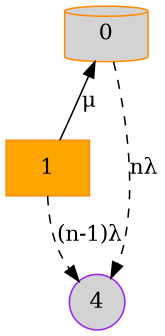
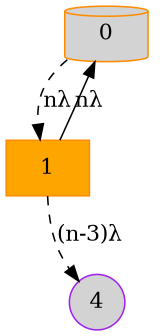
(89, 101) -> (89, 101)
(129, 163) -> (44, 88)
(90, 235) -> (90, 235)
